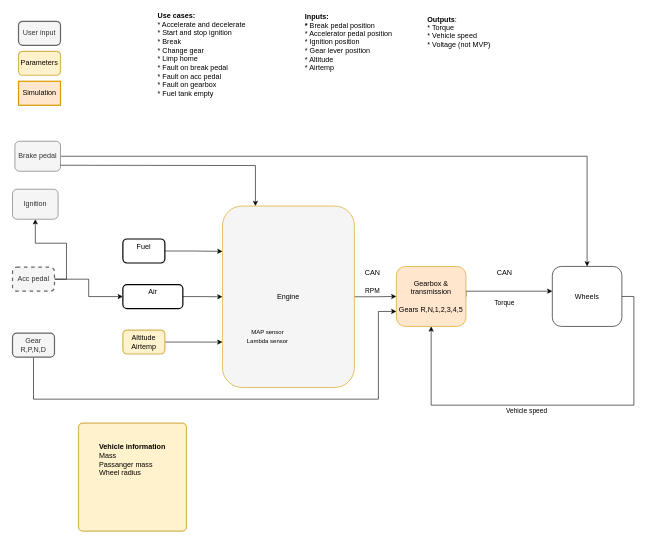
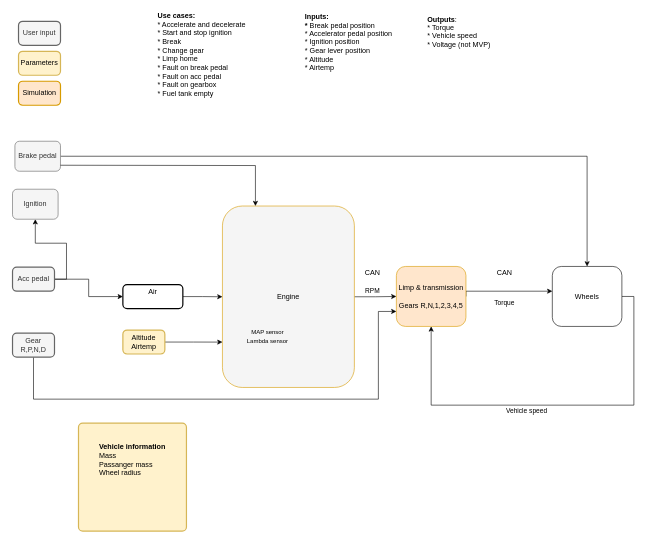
(39, 93) -> (39, 93)
(144, 251) -> none
(216, 251) -> none
(33, 279) -> (33, 279)
(431, 297) -> (431, 297)
